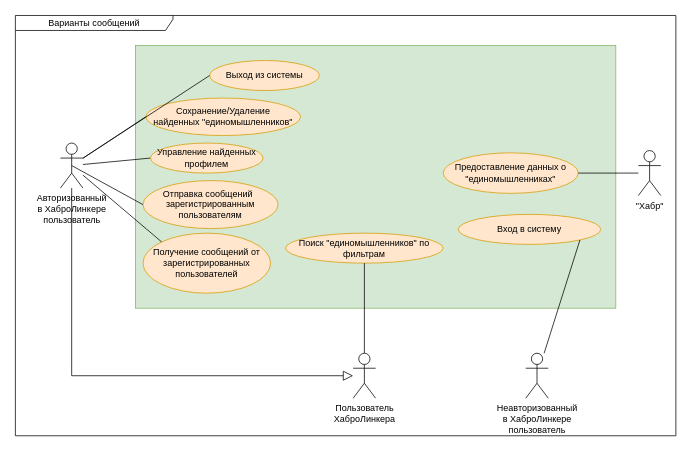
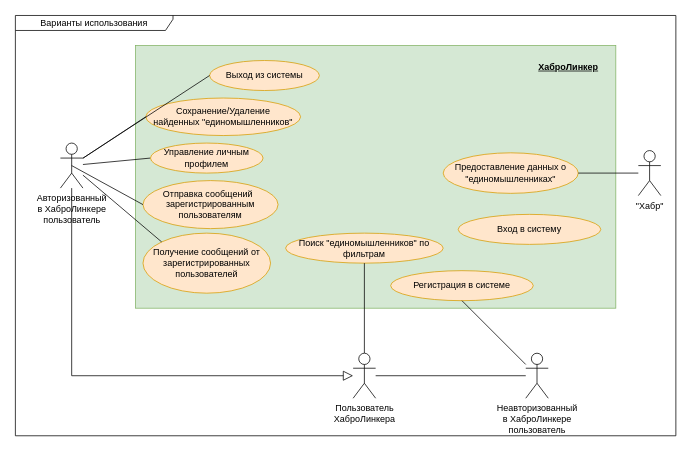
(94, 23) -> (94, 23)
none -> (568, 67)
(207, 158) -> (207, 158)
none -> (462, 285)
(562, 296) -> (450, 375)
none -> (494, 332)
